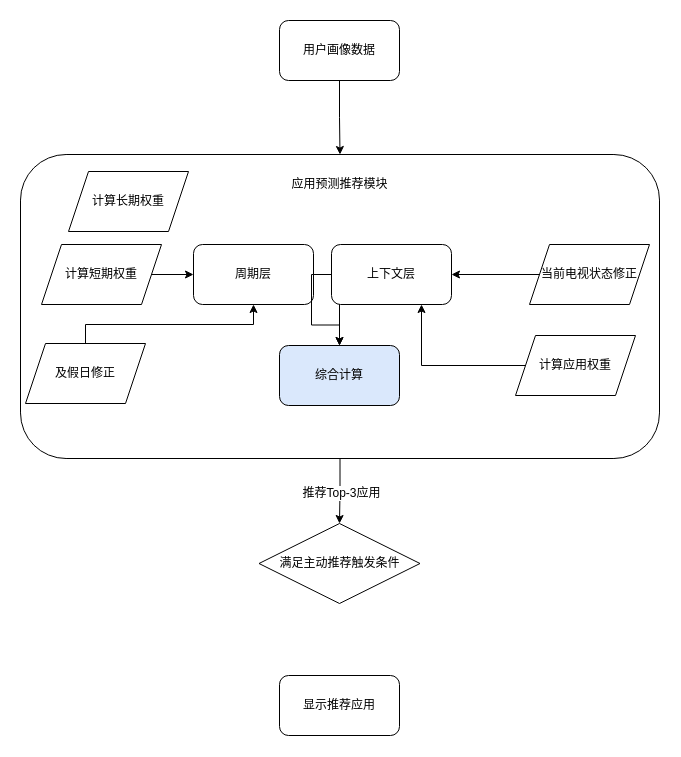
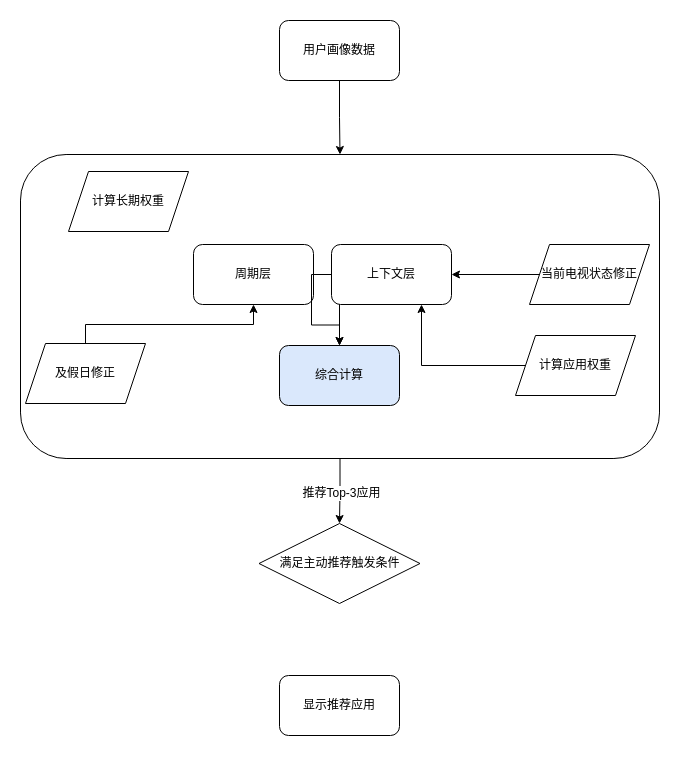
(340, 185) -> none
(102, 275) -> none
(177, 275) -> none
